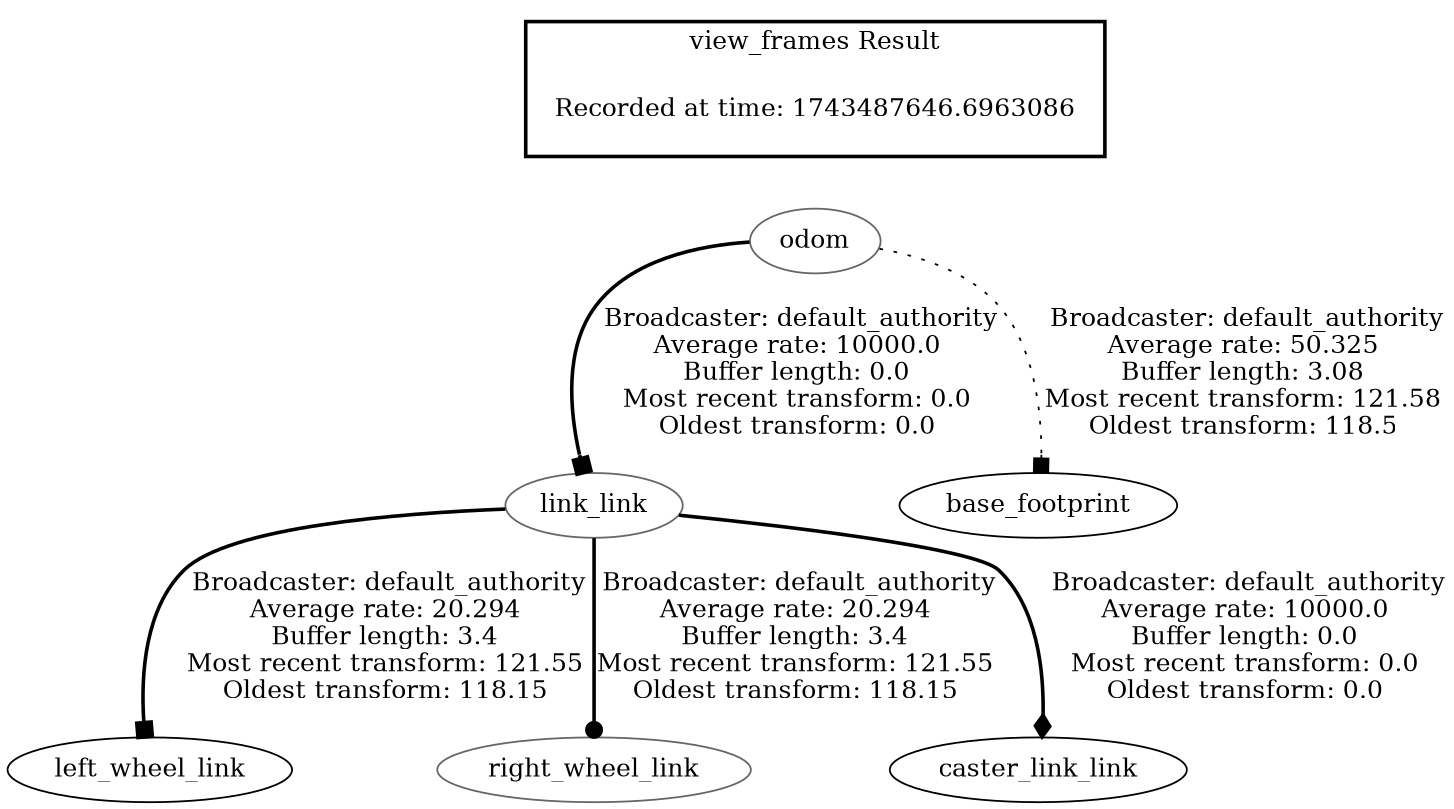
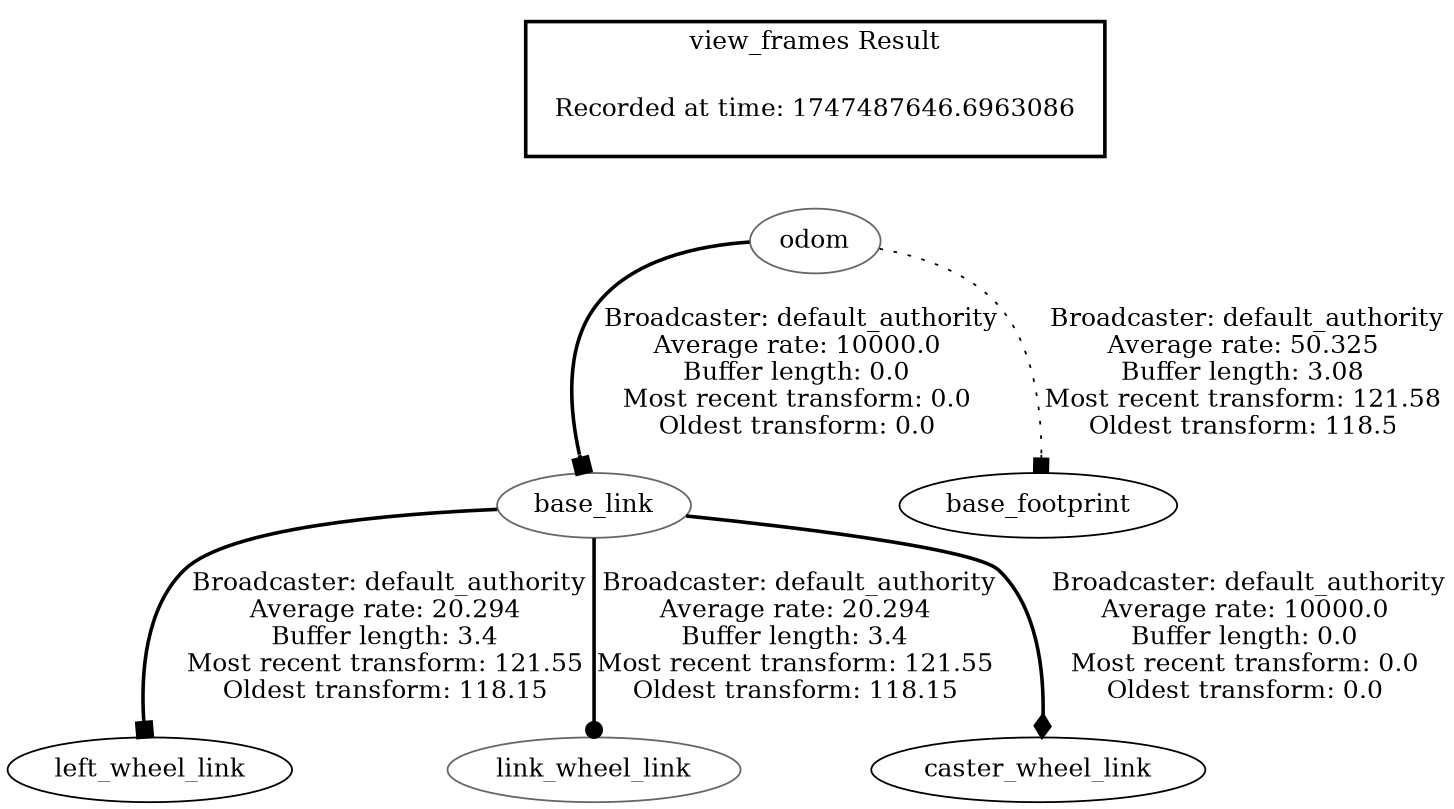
(815, 110) -> (815, 110)
(594, 505) -> (594, 505)
(594, 770) -> (594, 770)
(1038, 770) -> (1038, 770)
